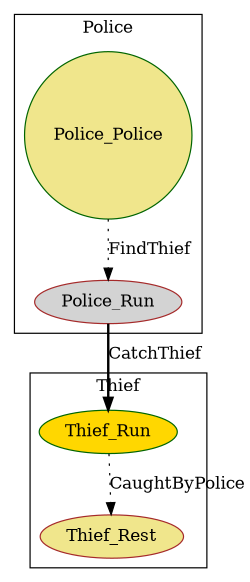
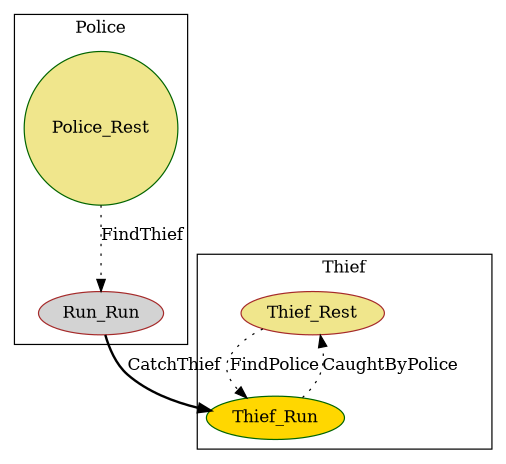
(108, 135) -> (101, 128)
(108, 302) -> (101, 313)
none -> (232, 354)
